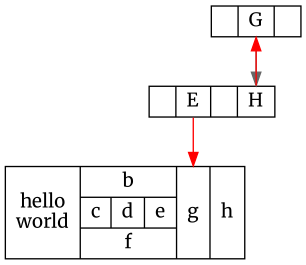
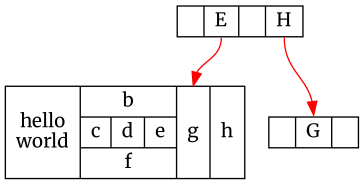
(256, 55) -> none
